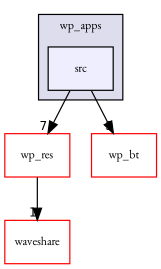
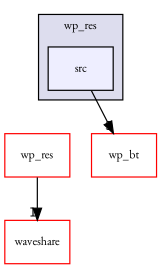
(81, 26) -> (81, 26)
(61, 107) -> none
